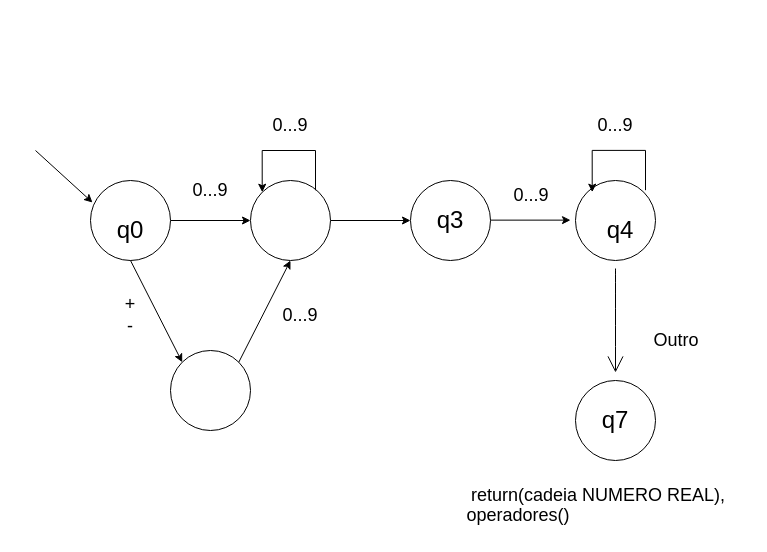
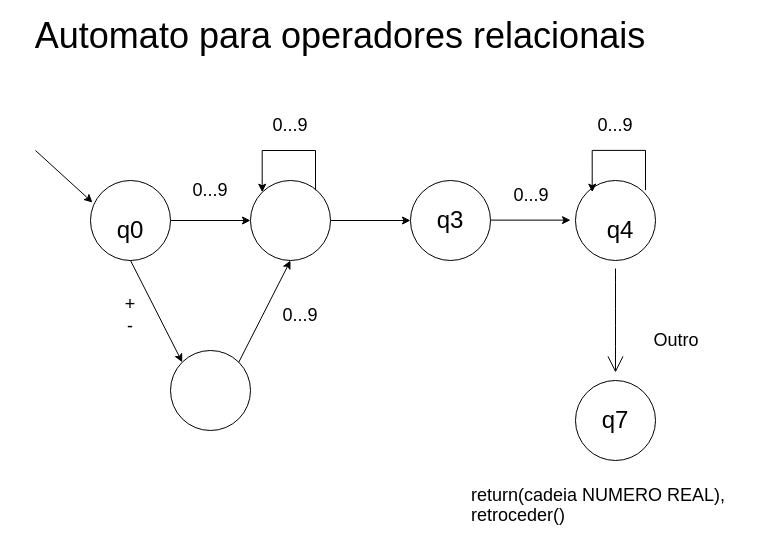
none -> (346, 36)
(519, 516) -> (519, 516)
